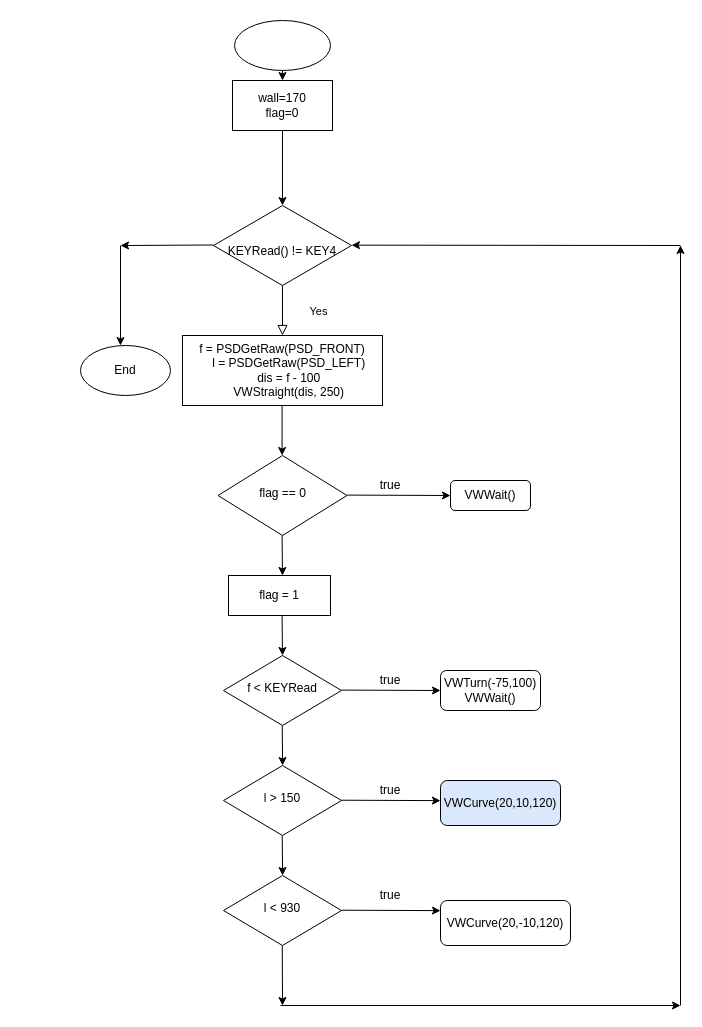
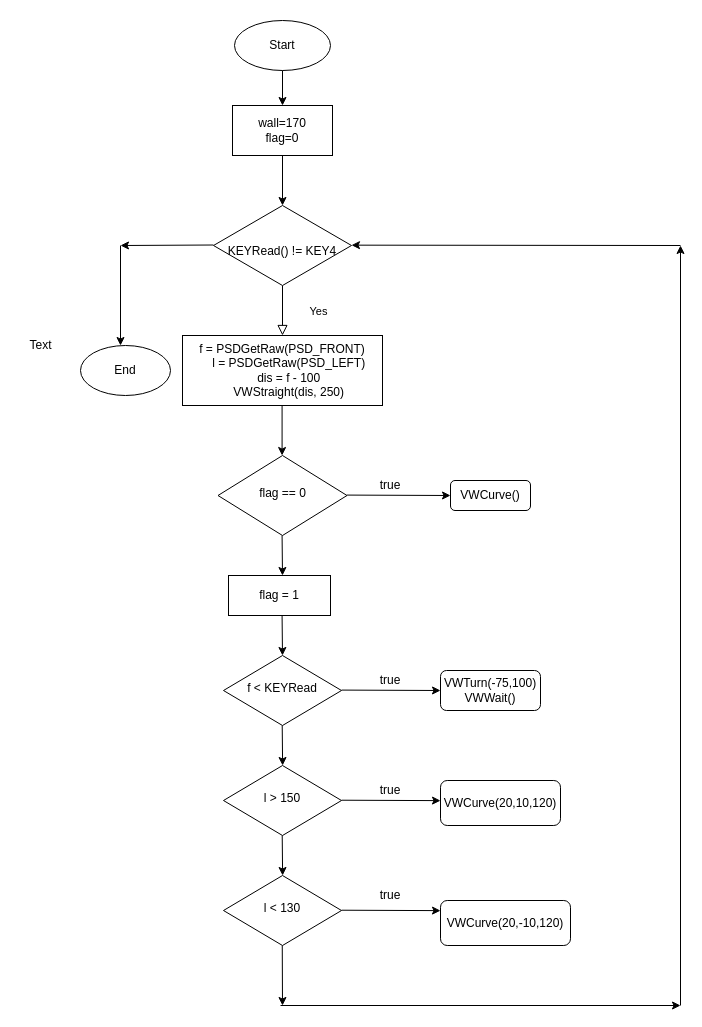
none -> (283, 46)
(283, 106) -> (283, 131)
none -> (41, 346)
(491, 496) -> (491, 496)
(501, 803) -> (501, 803)
(283, 909) -> (283, 909)
